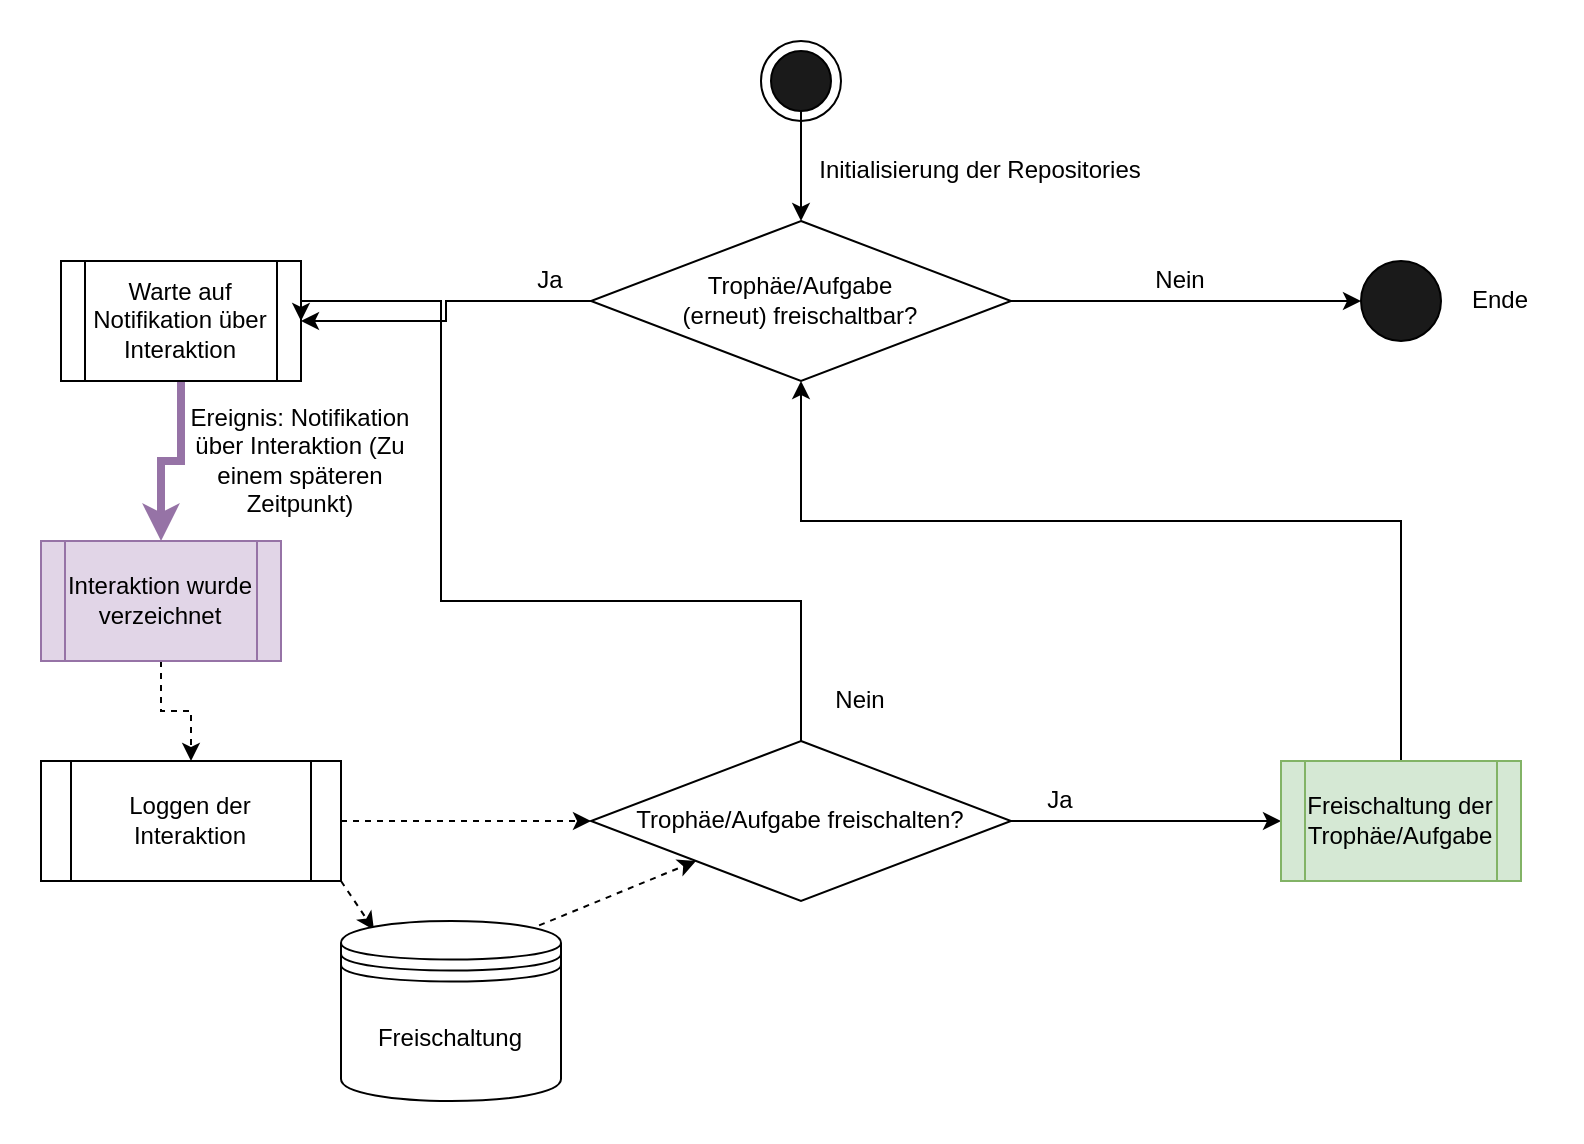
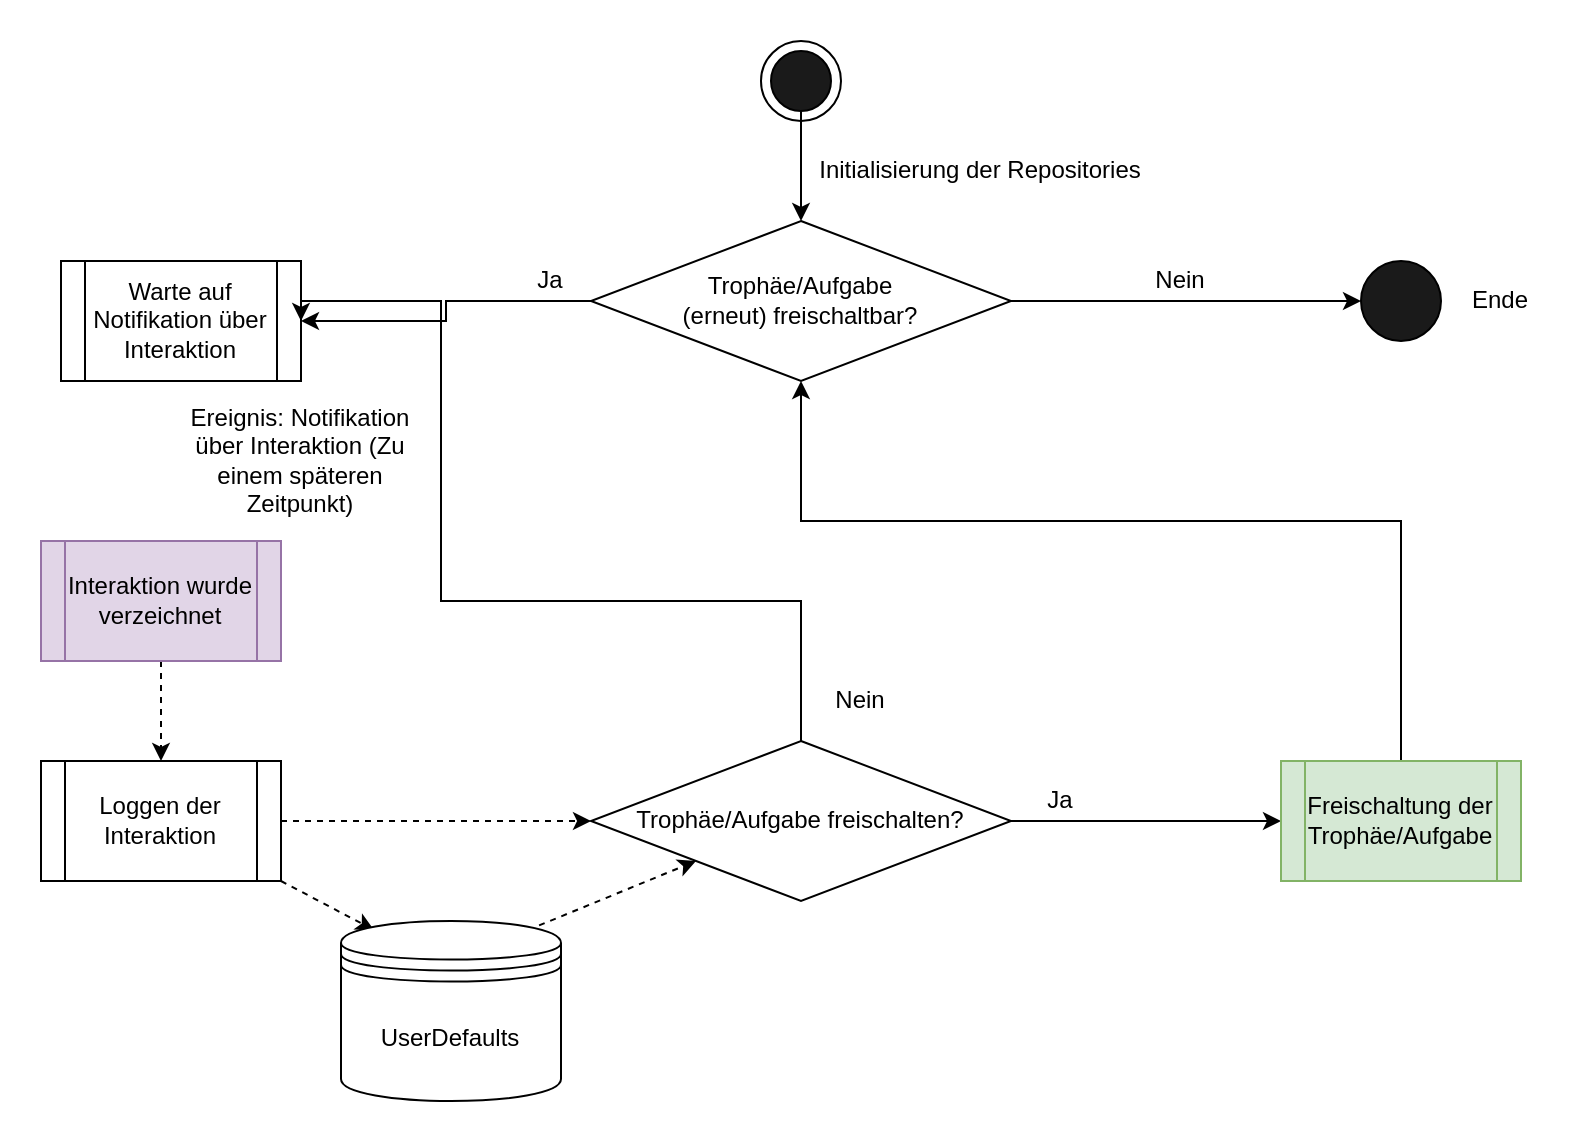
(181, 459) -> none
(191, 821) -> (161, 821)
(451, 1039) -> (451, 1039)
